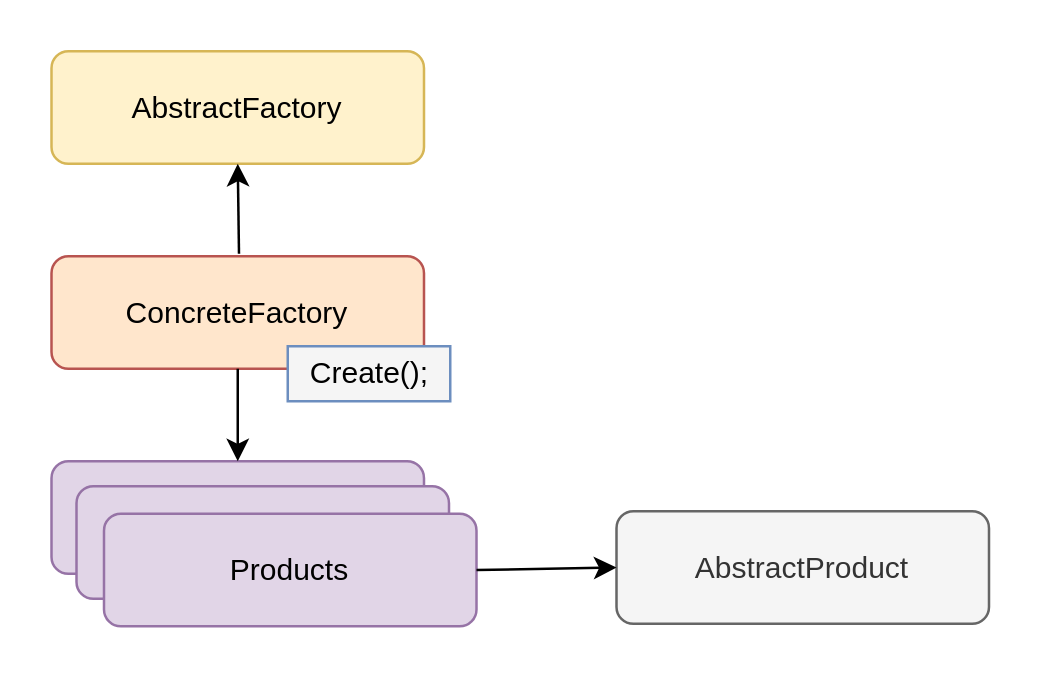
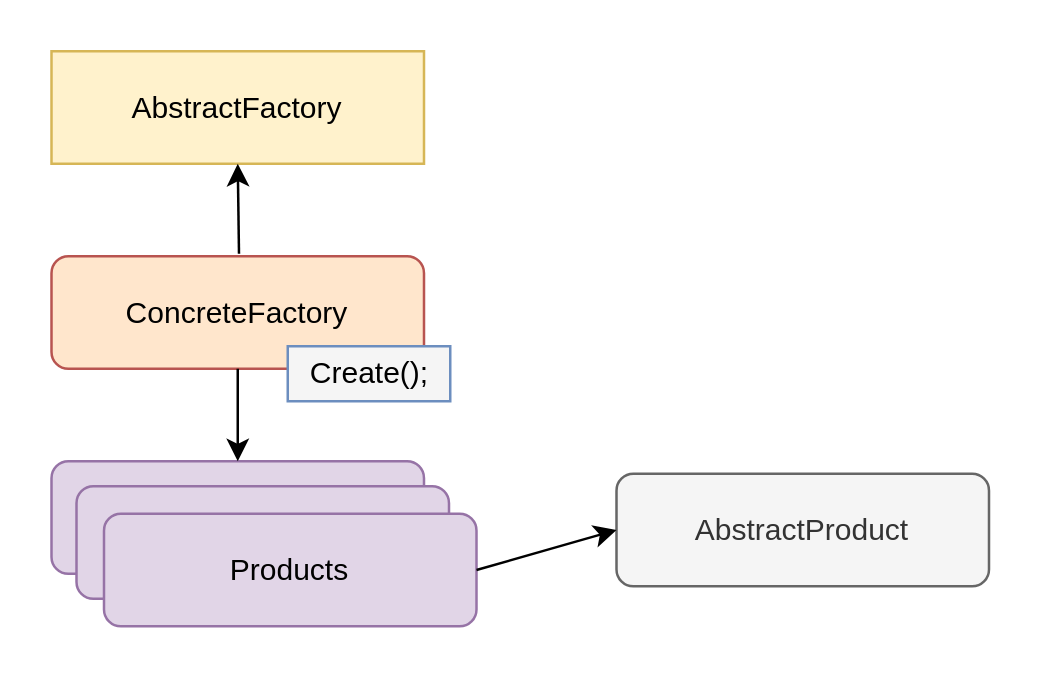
(238, 108) -> (238, 108)
(803, 568) -> (803, 530)
